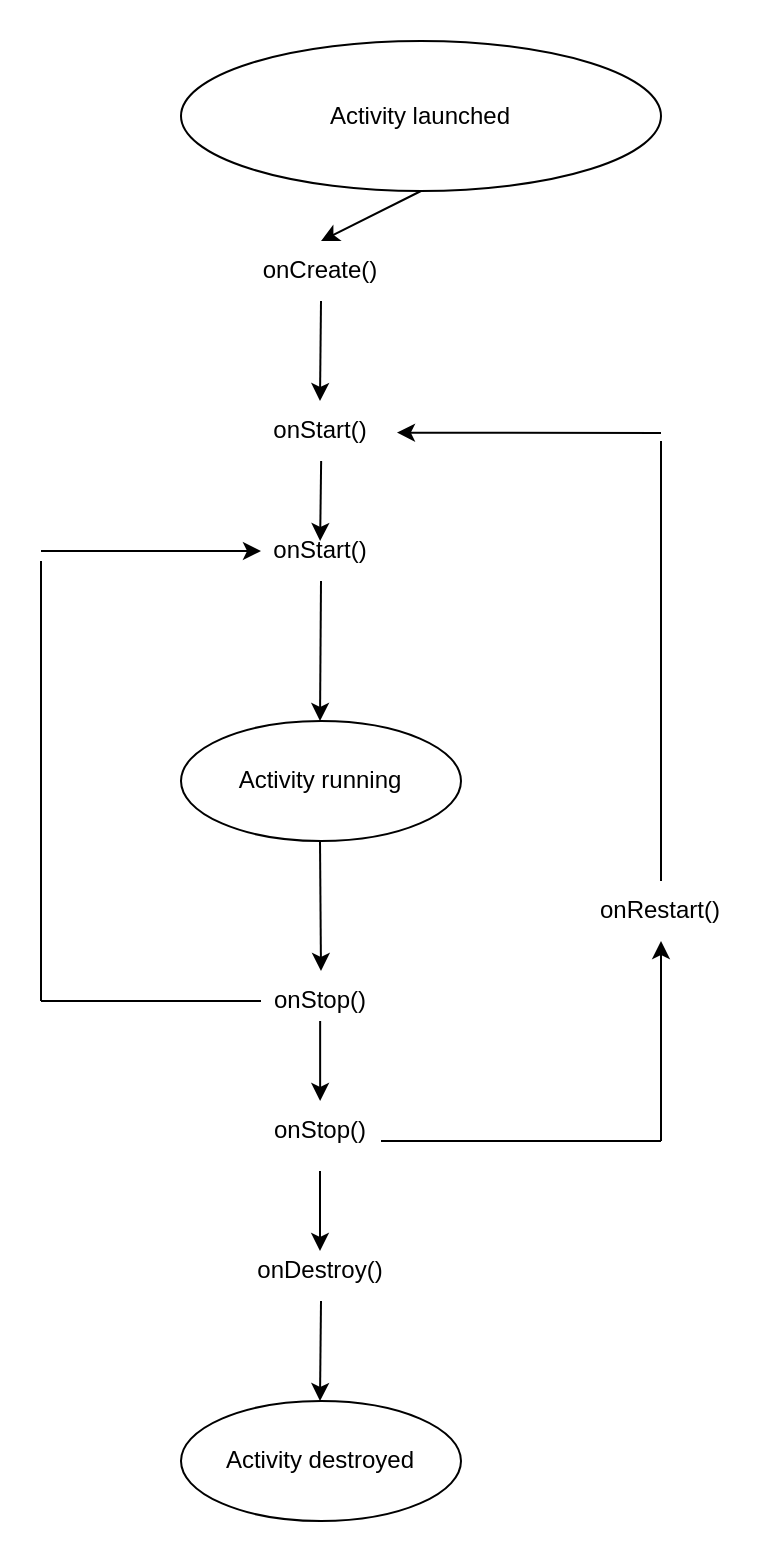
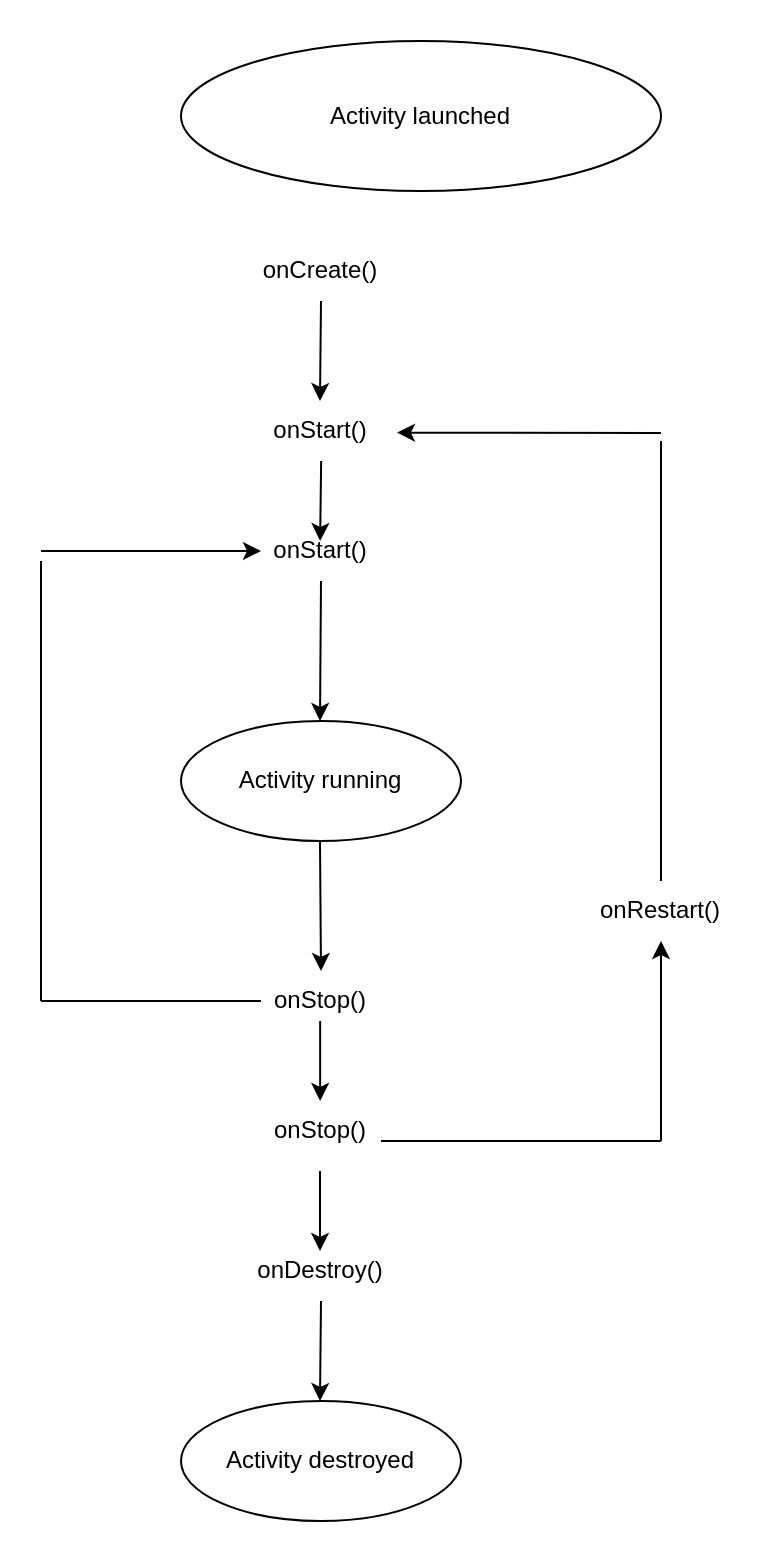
(377, 213) -> none
